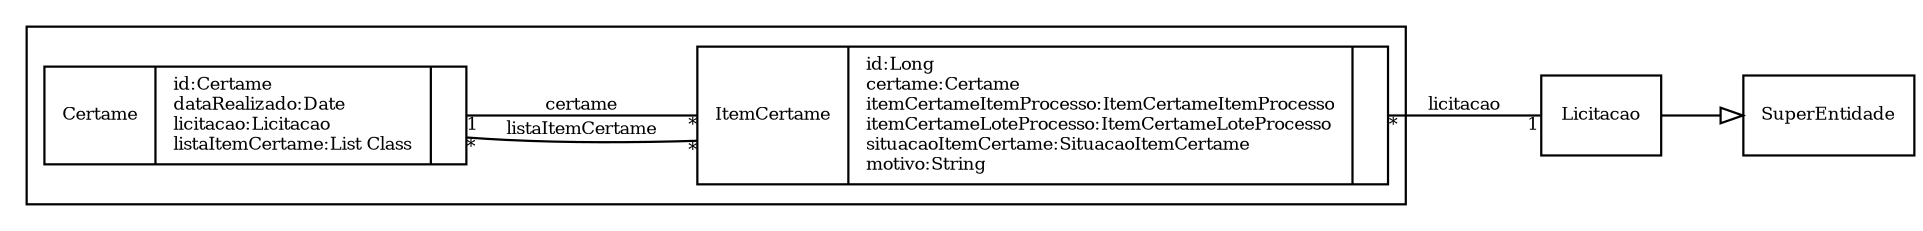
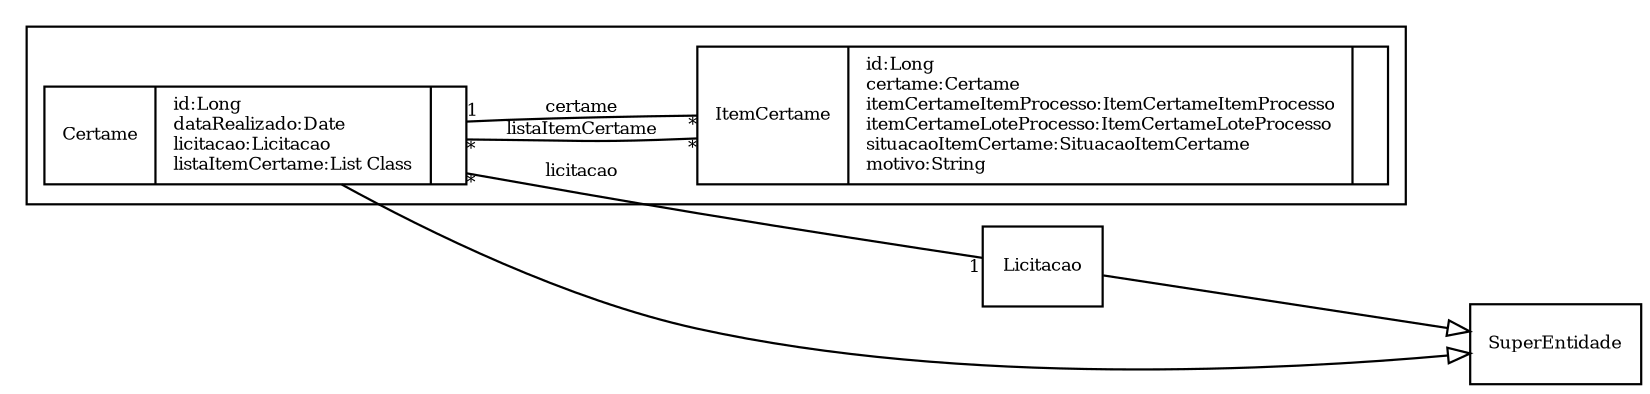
(223, 84) -> (208, 104)
(1465, 115) -> (737, 220)
none -> (879, 357)
